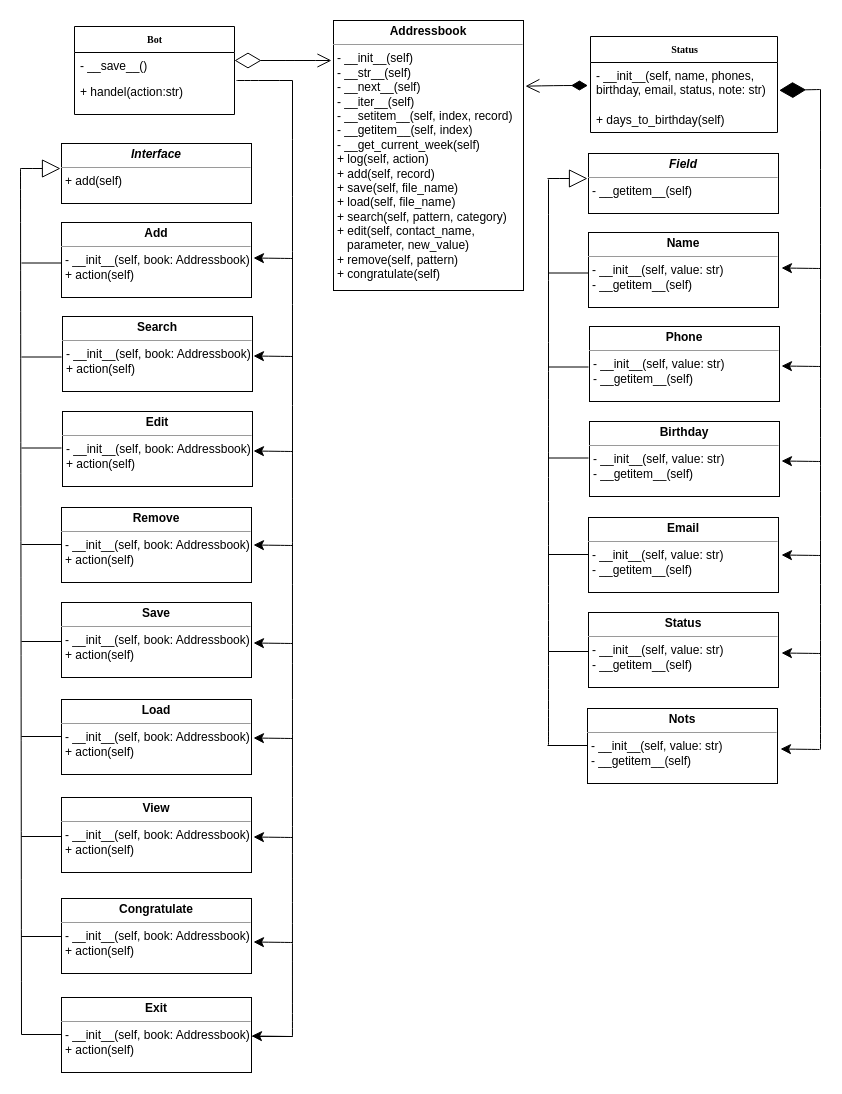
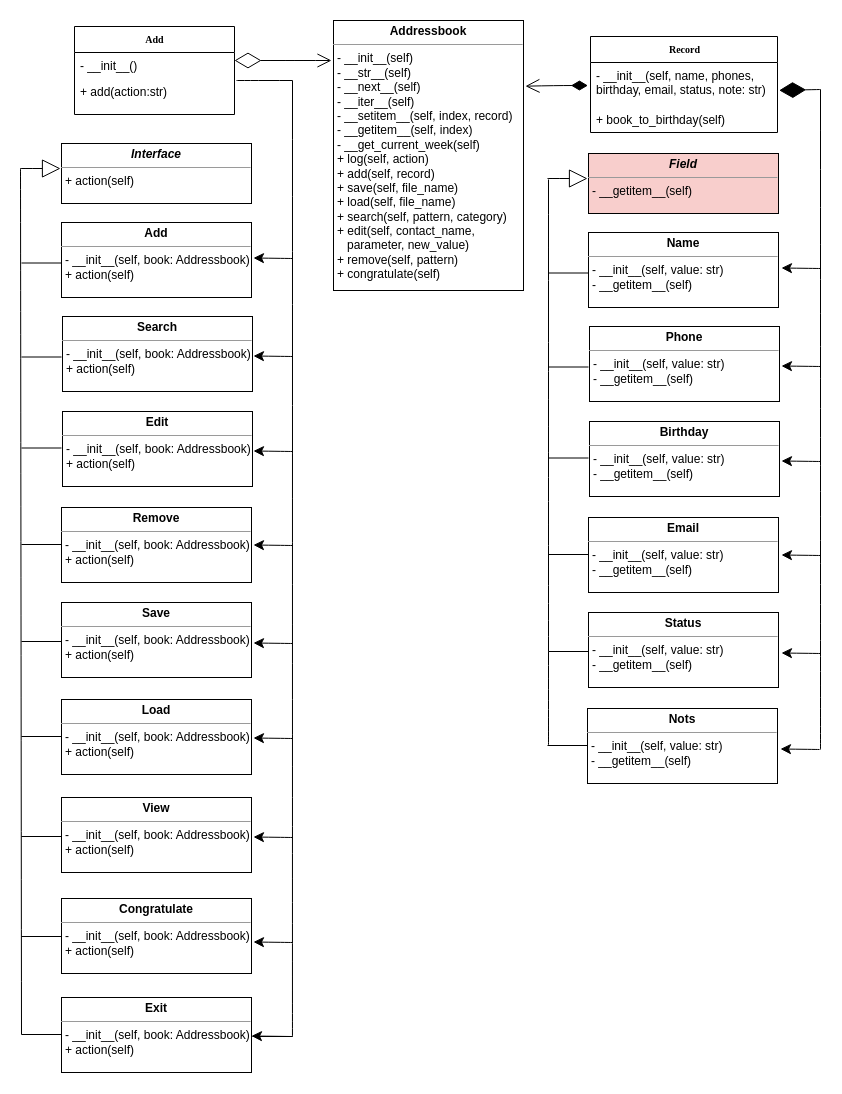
(155, 40) -> (155, 40)
(685, 50) -> (685, 50)
(119, 67) -> (116, 67)
(141, 93) -> (133, 93)
(672, 121) -> (672, 121)
(95, 158) -> (104, 158)
(684, 184) -> (684, 184)
